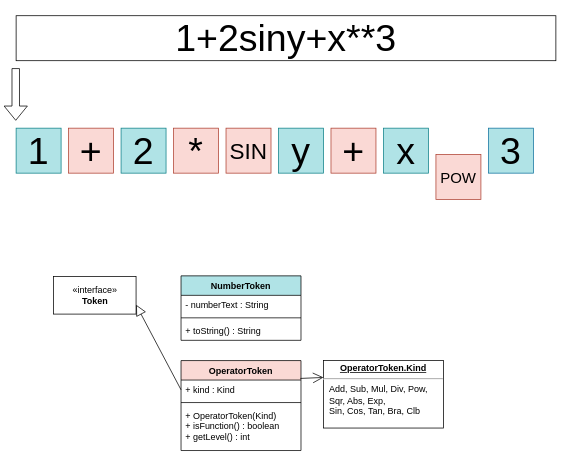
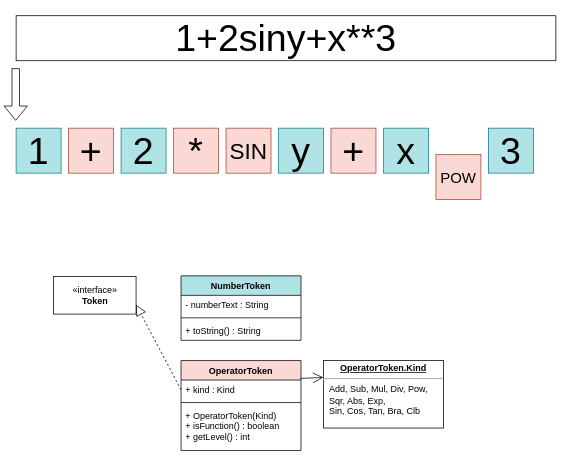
(160, 350) -> (160, 350)
